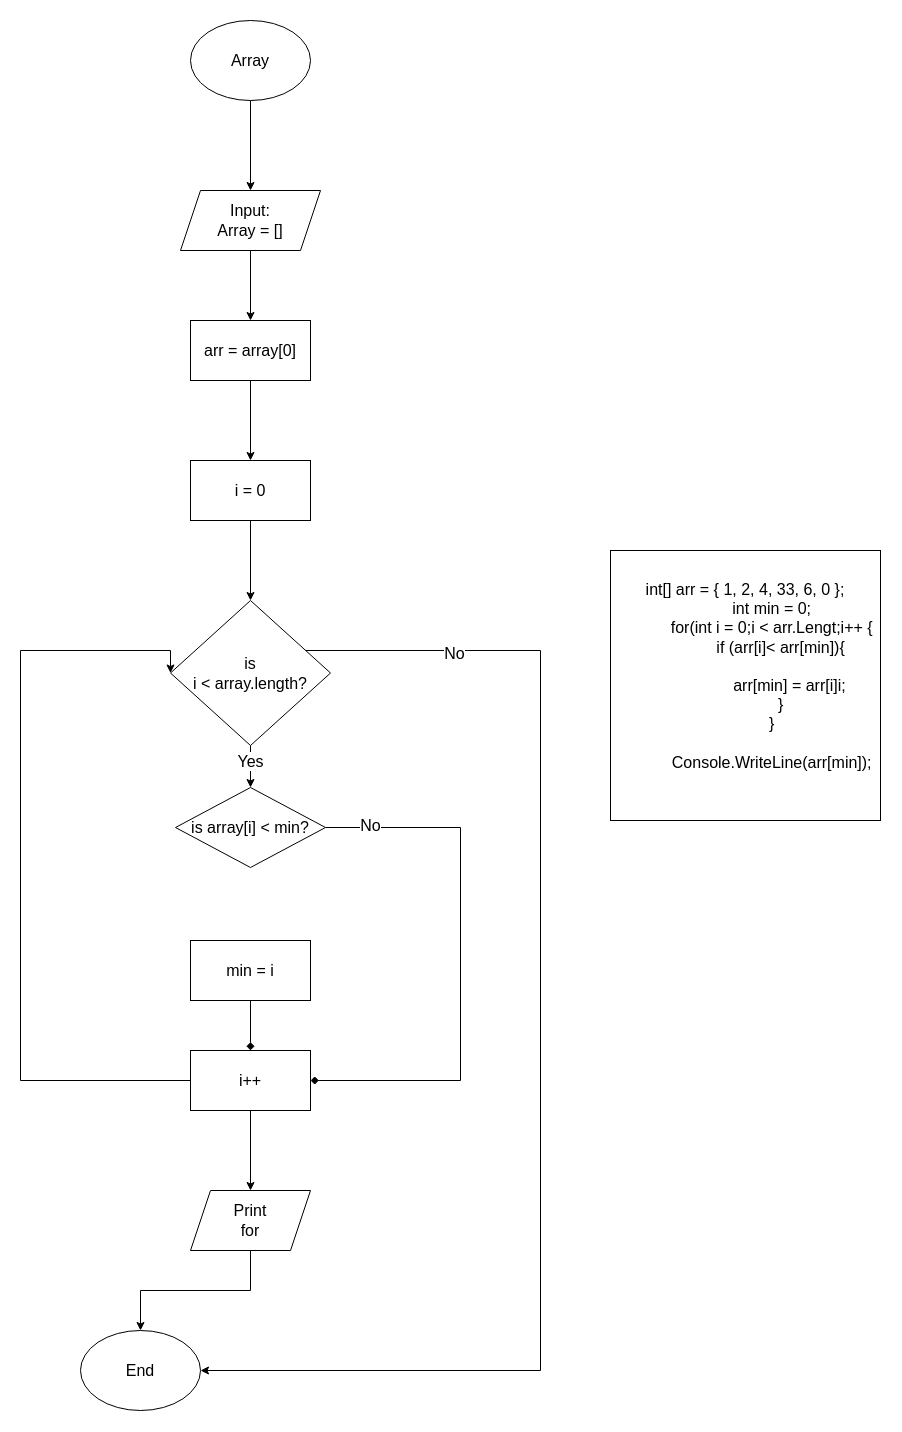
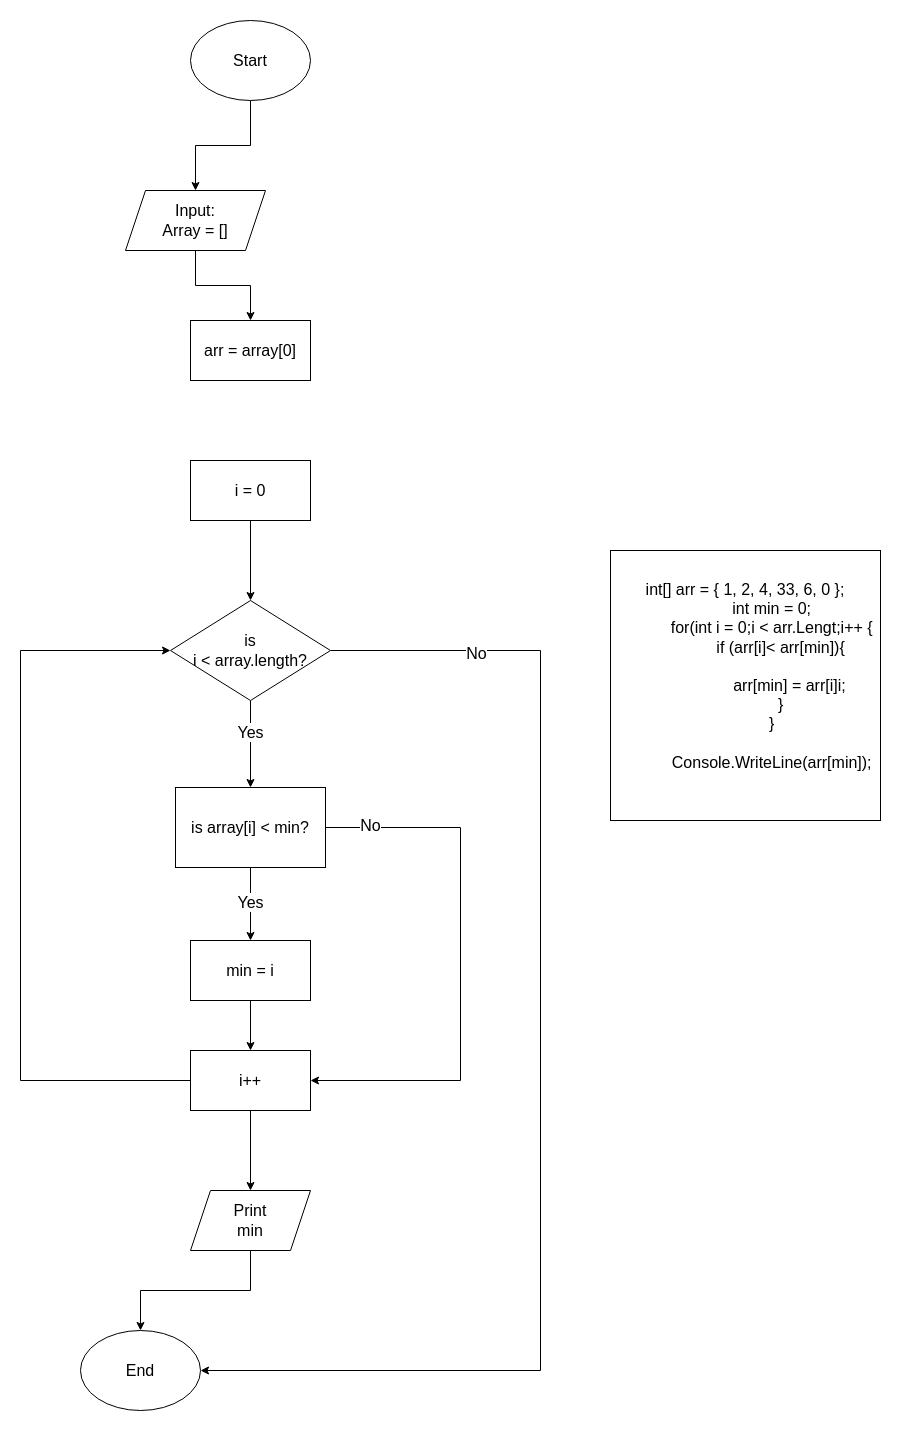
(251, 61) -> (251, 61)
(251, 221) -> (196, 221)
(251, 417) -> none
(251, 673) -> (251, 651)
(251, 828) -> (251, 828)
none -> (251, 901)
(251, 1042) -> (251, 1042)
(319, 1081) -> (318, 1081)
(251, 1221) -> (251, 1221)
